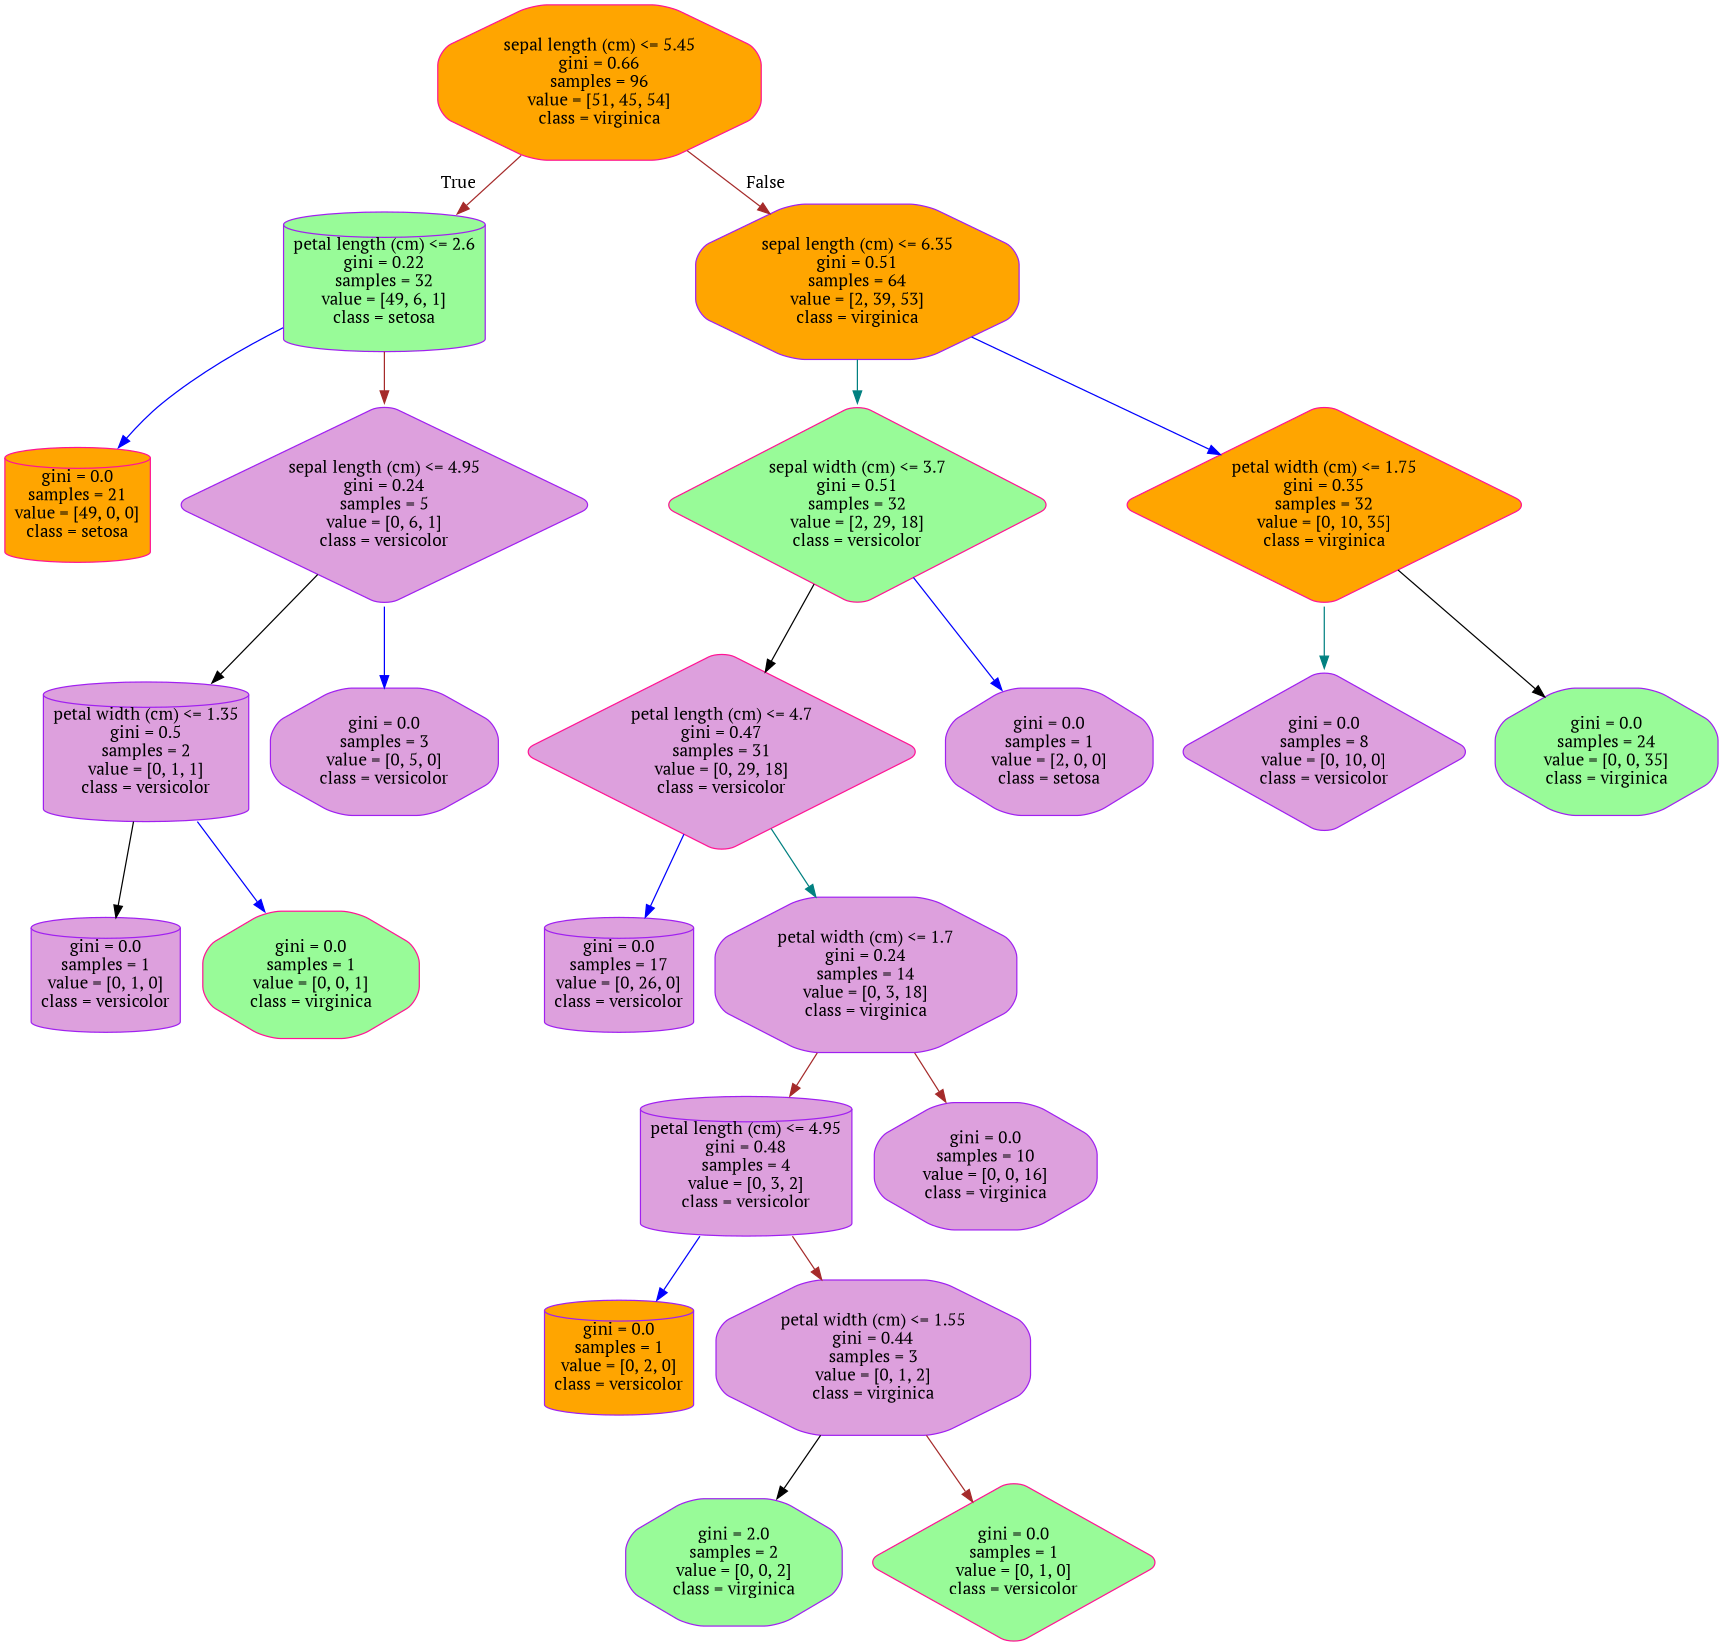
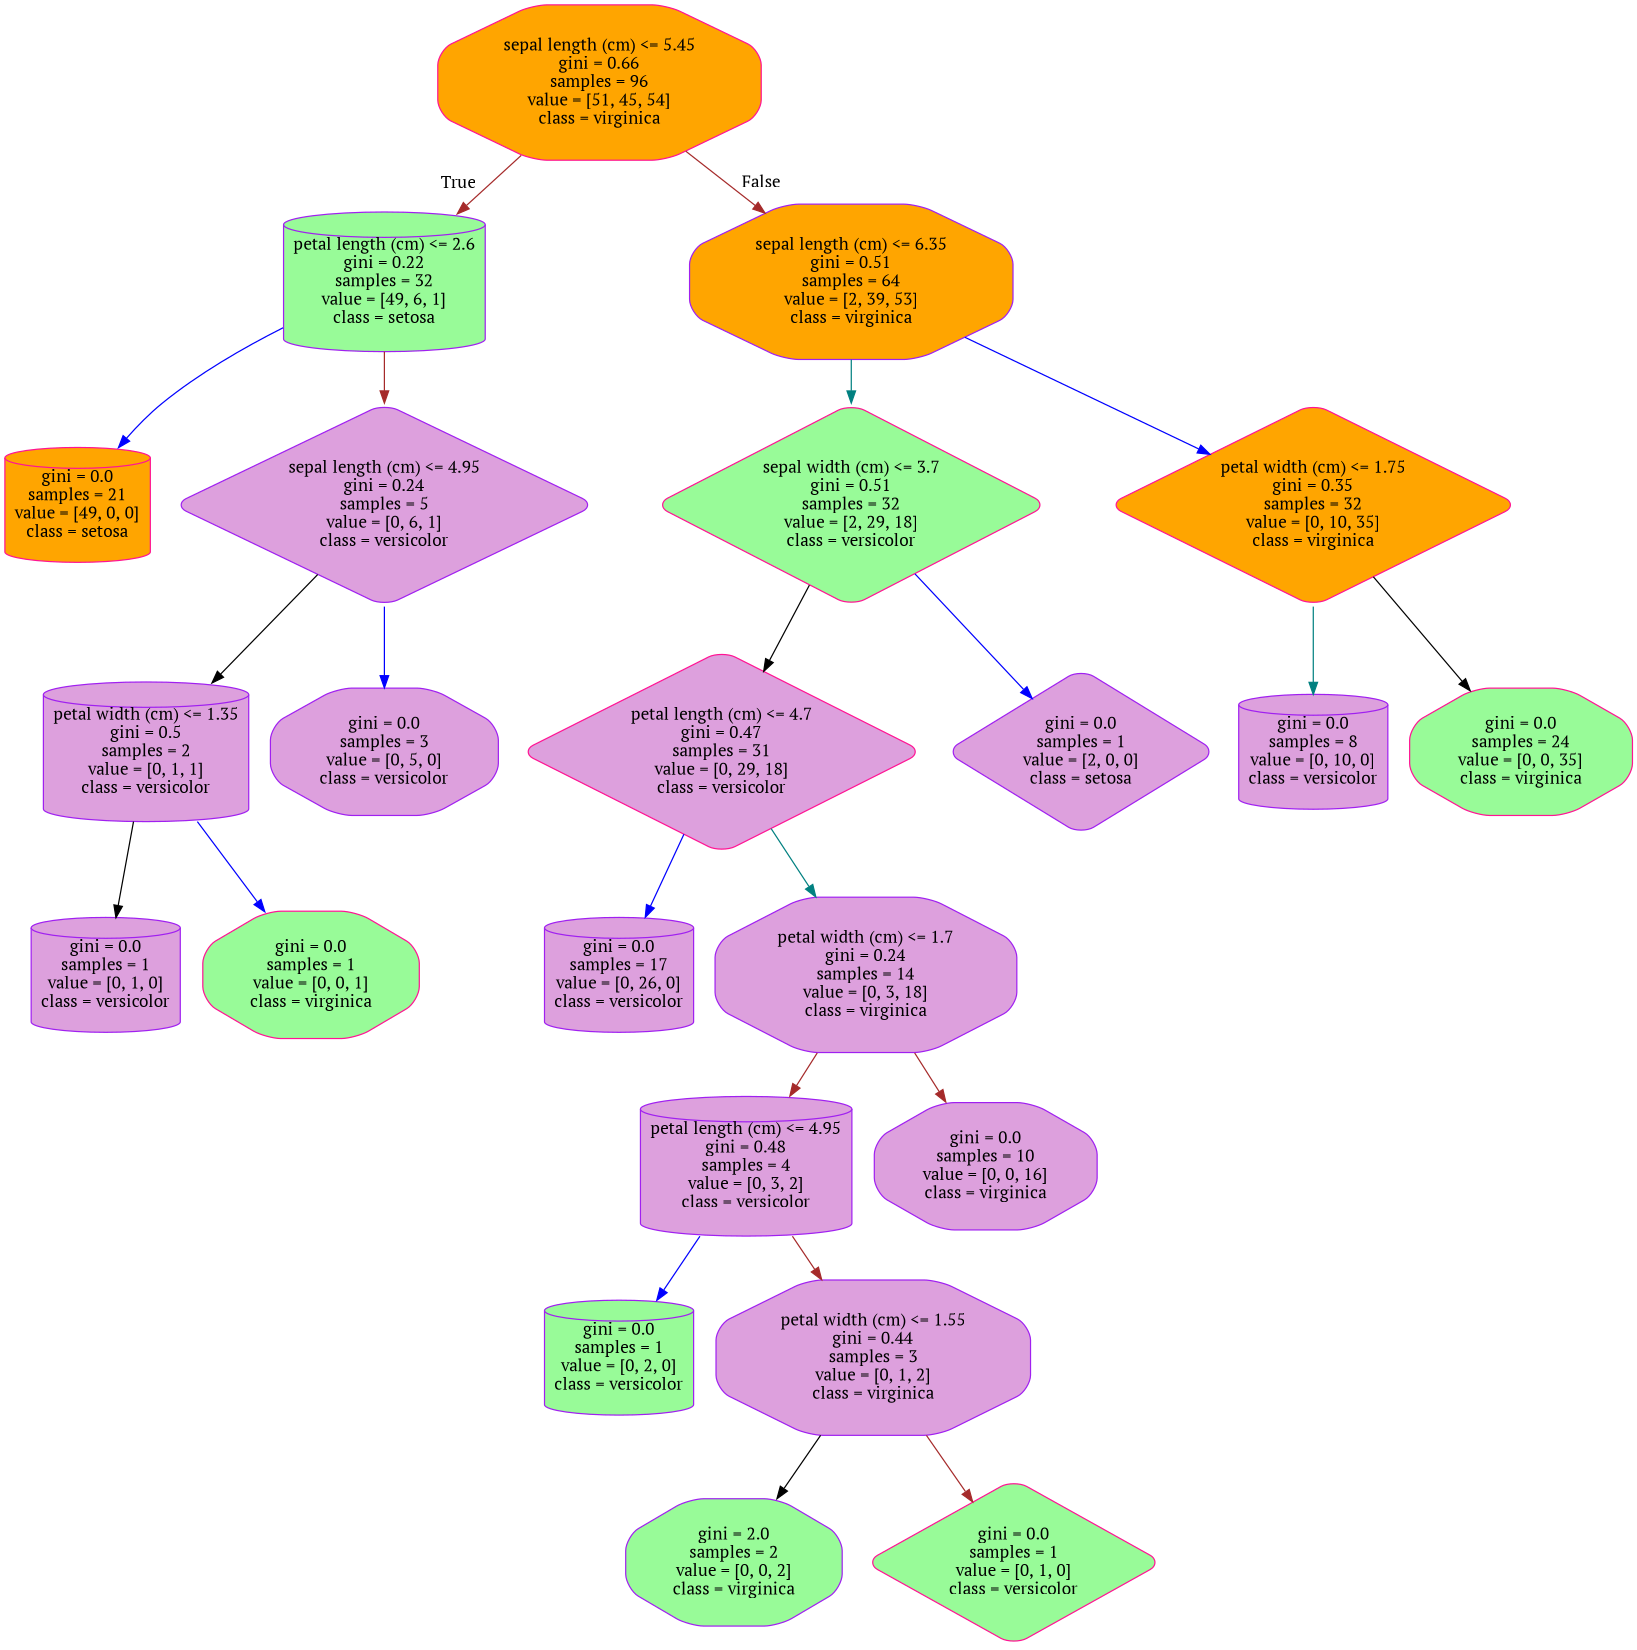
(1049, 752) -> (1081, 752)
(1324, 752) -> (1313, 752)
(1607, 752) -> (1521, 752)
(619, 1358) -> (619, 1358)
